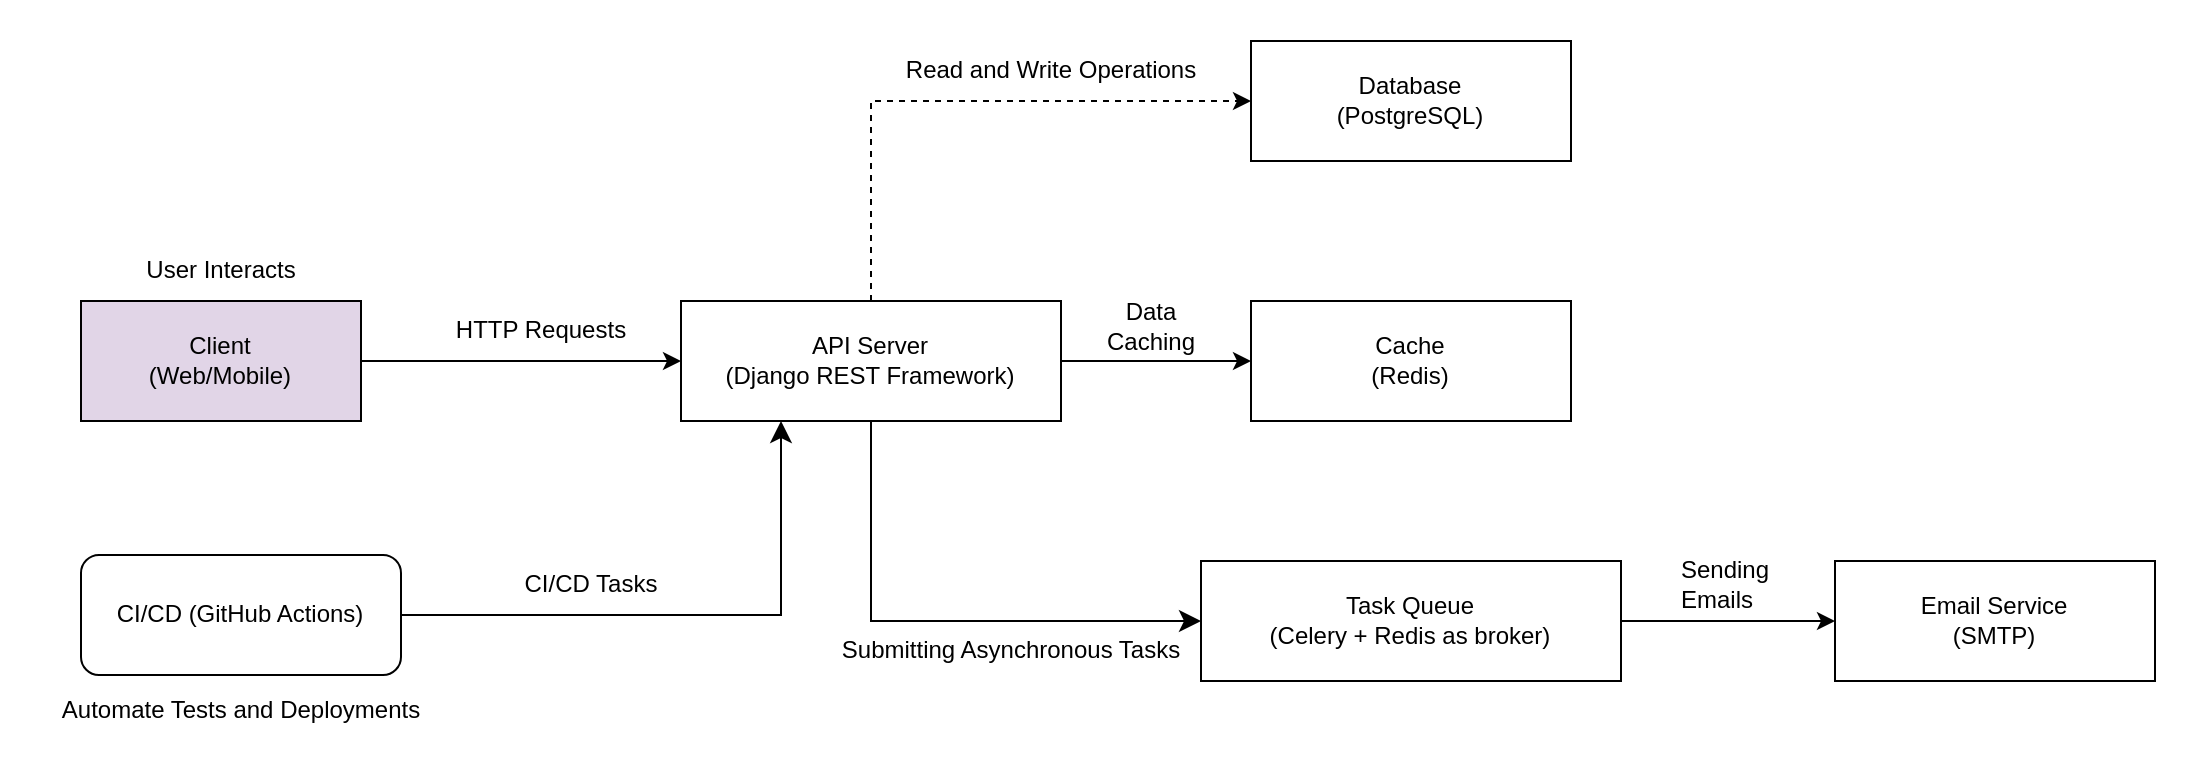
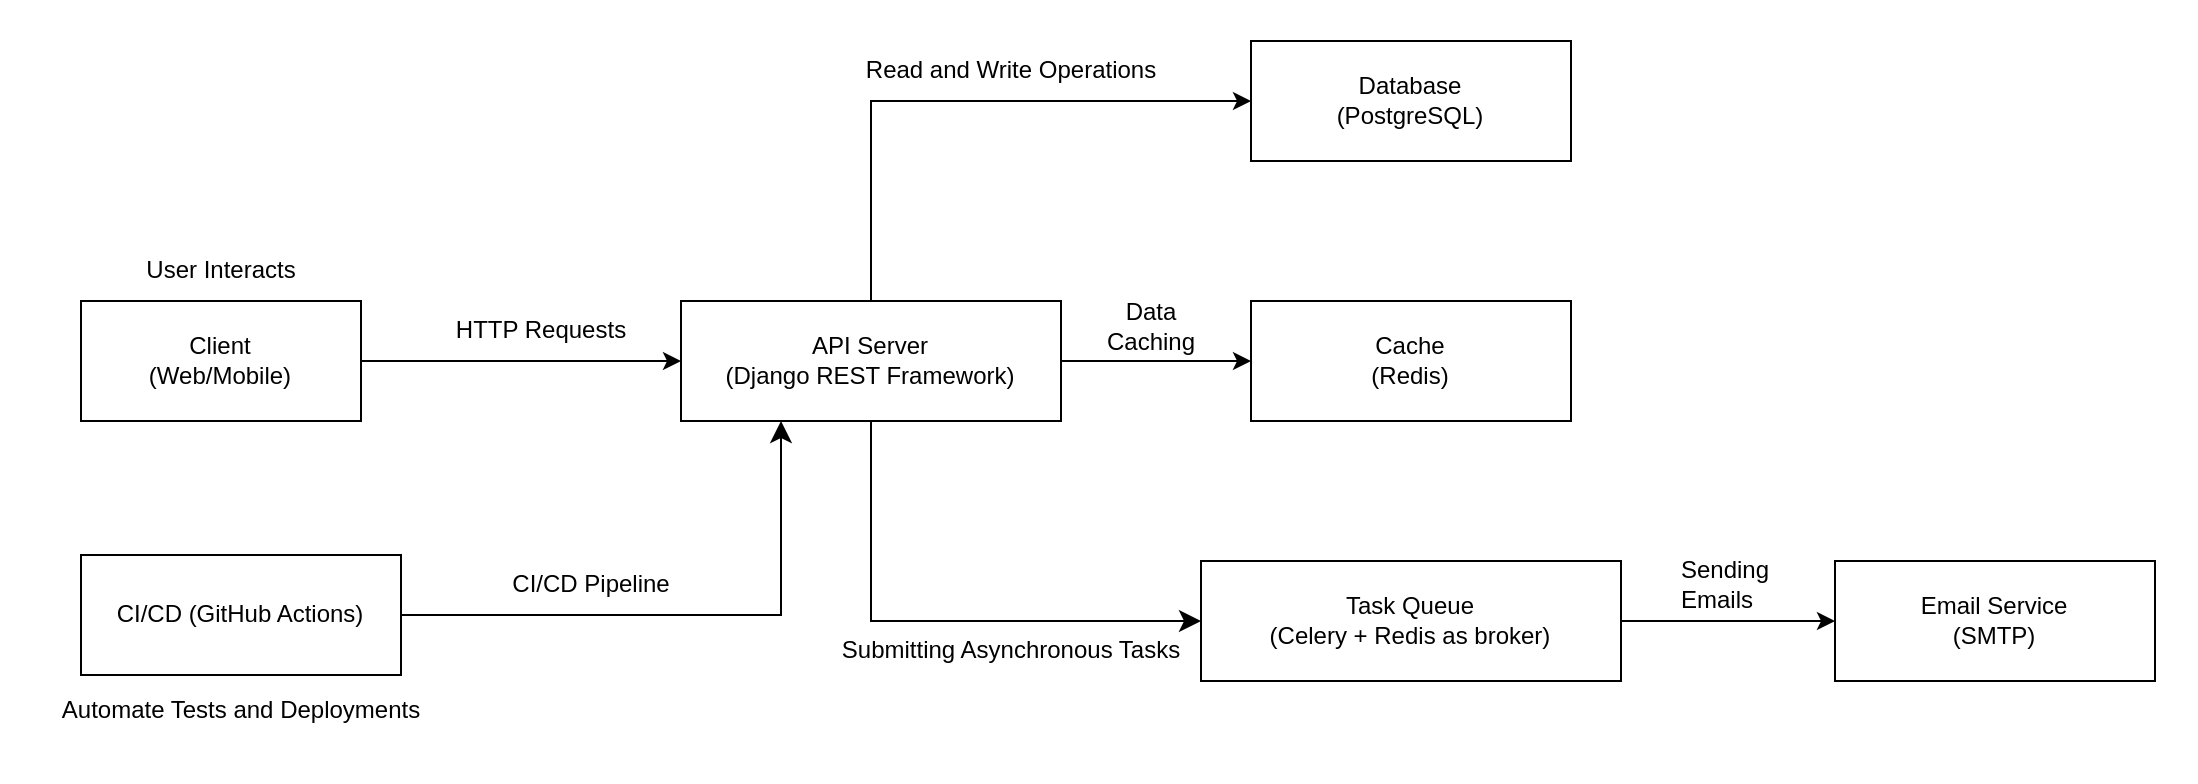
(1051, 71) -> (1011, 71)
(956, 101) -> (956, 101)
(221, 361) -> (221, 361)
(592, 585) -> (592, 585)
(241, 615) -> (241, 615)
